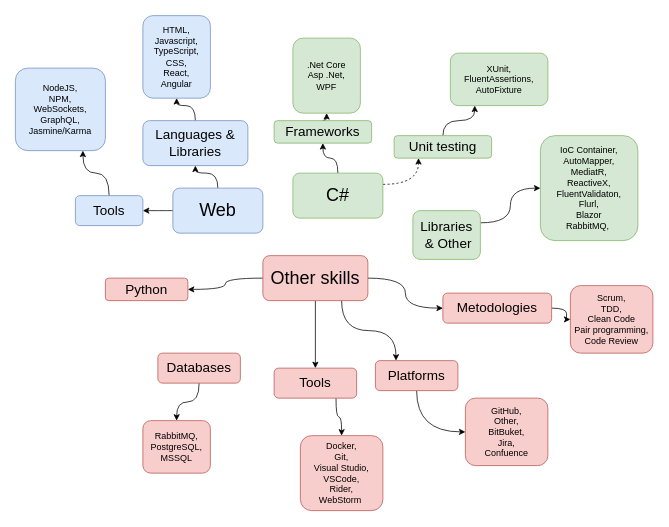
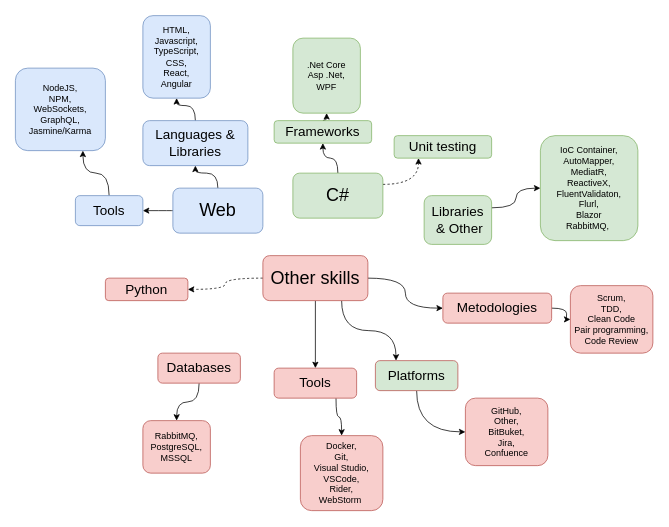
(499, 79) -> none
(456, 121) -> none
(447, 235) -> (458, 220)
(227, 281) -> (227, 281)
(417, 375) -> (417, 375)
